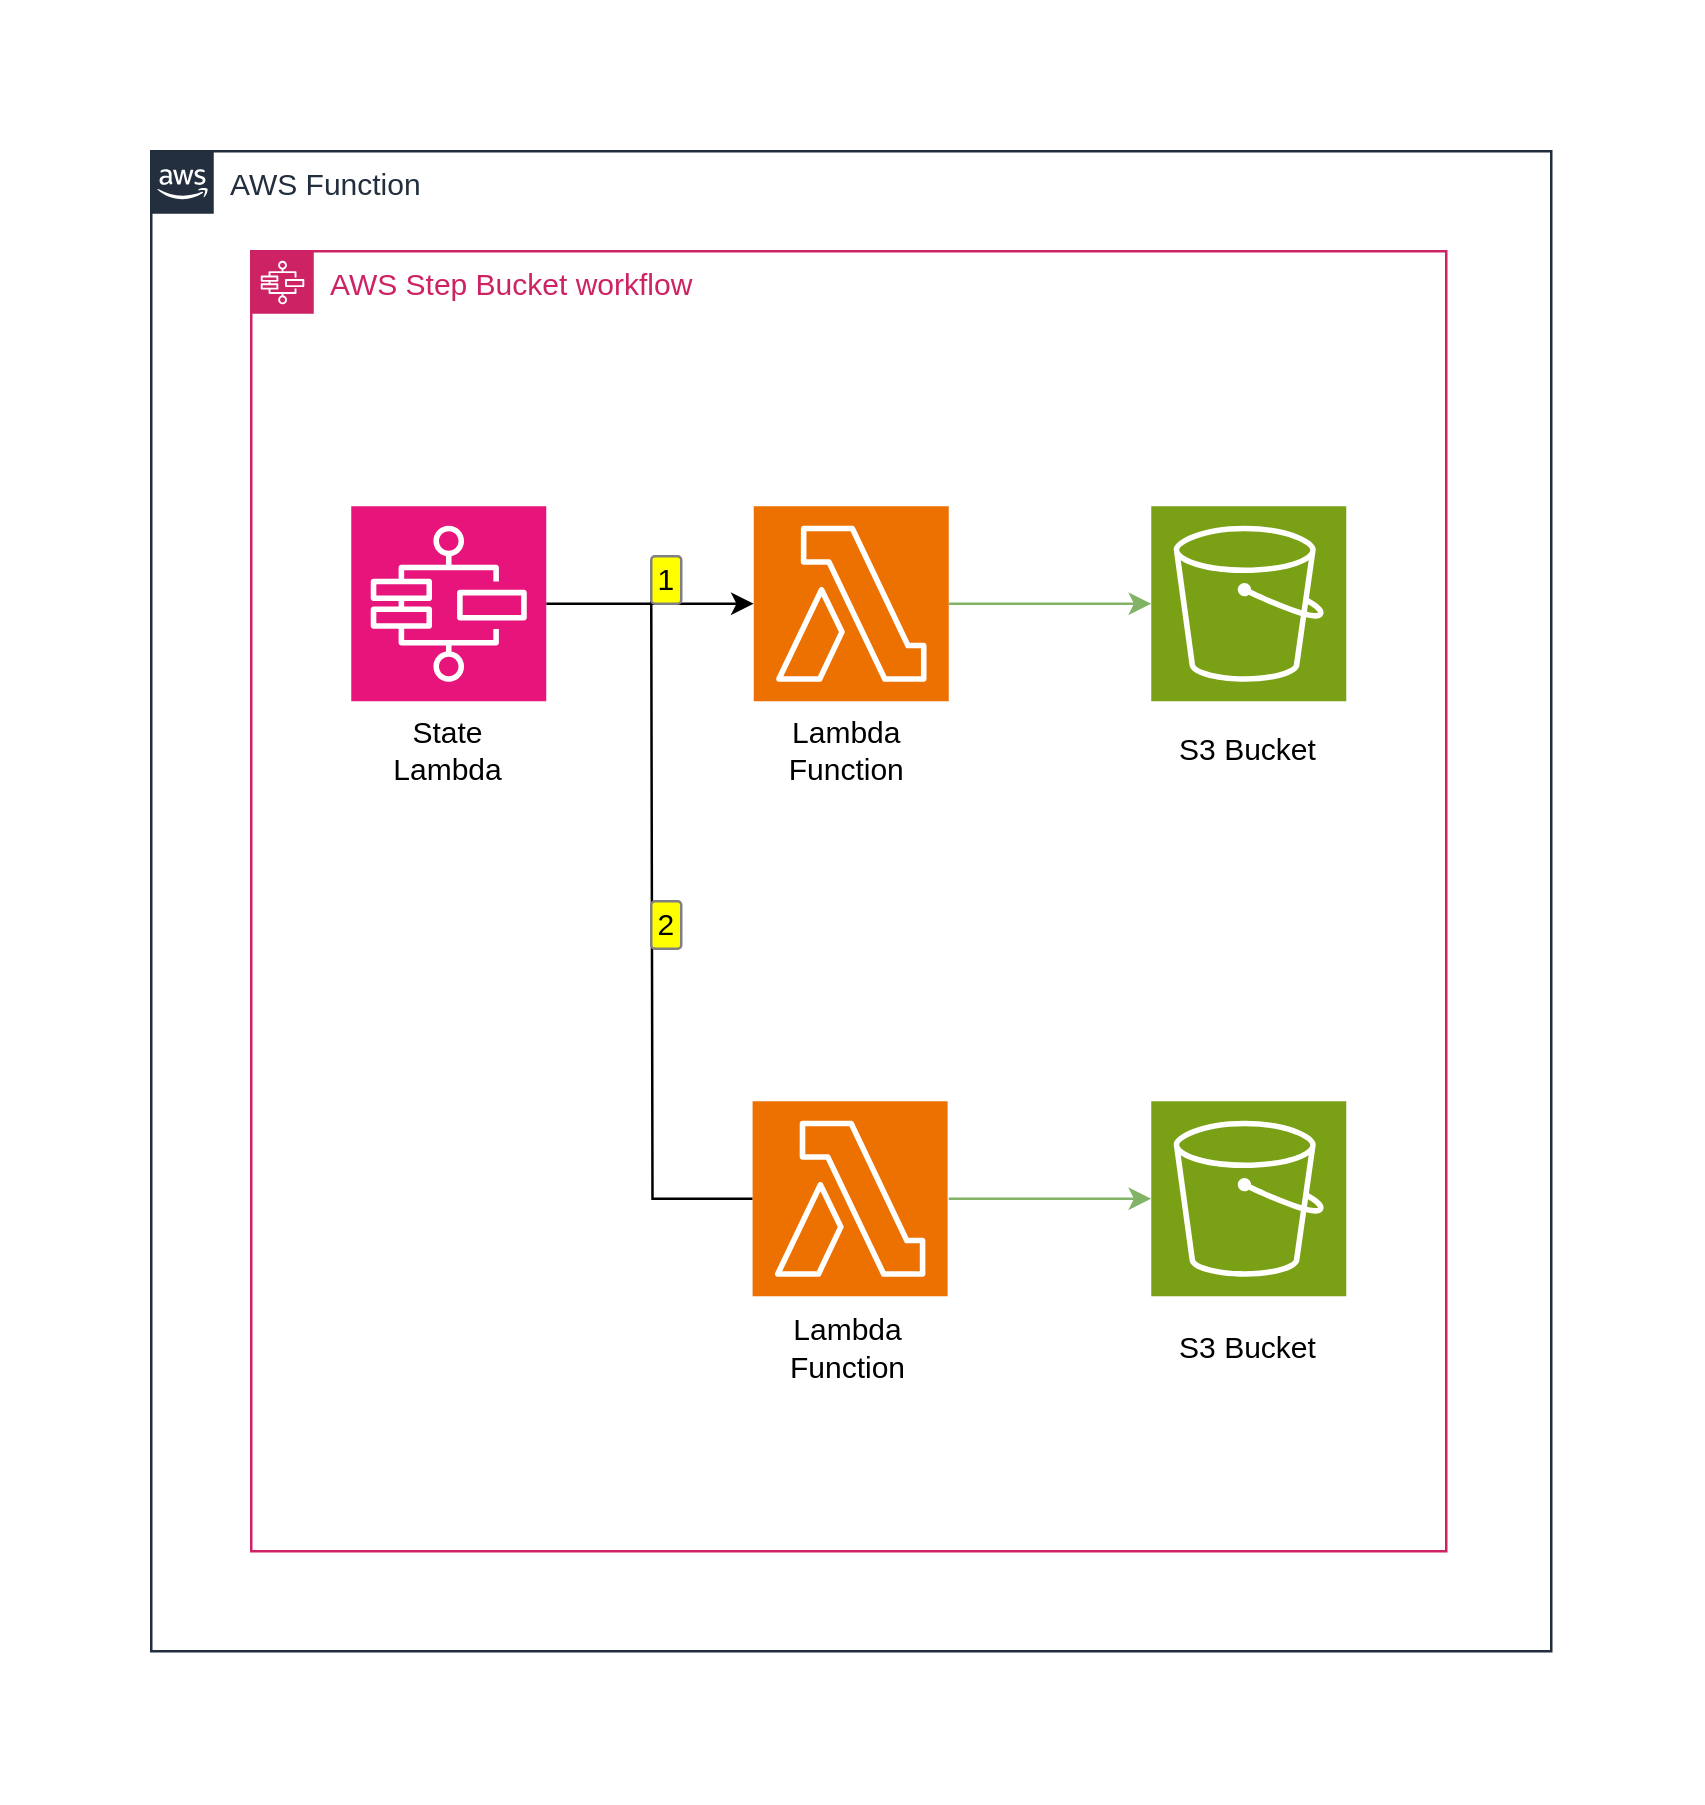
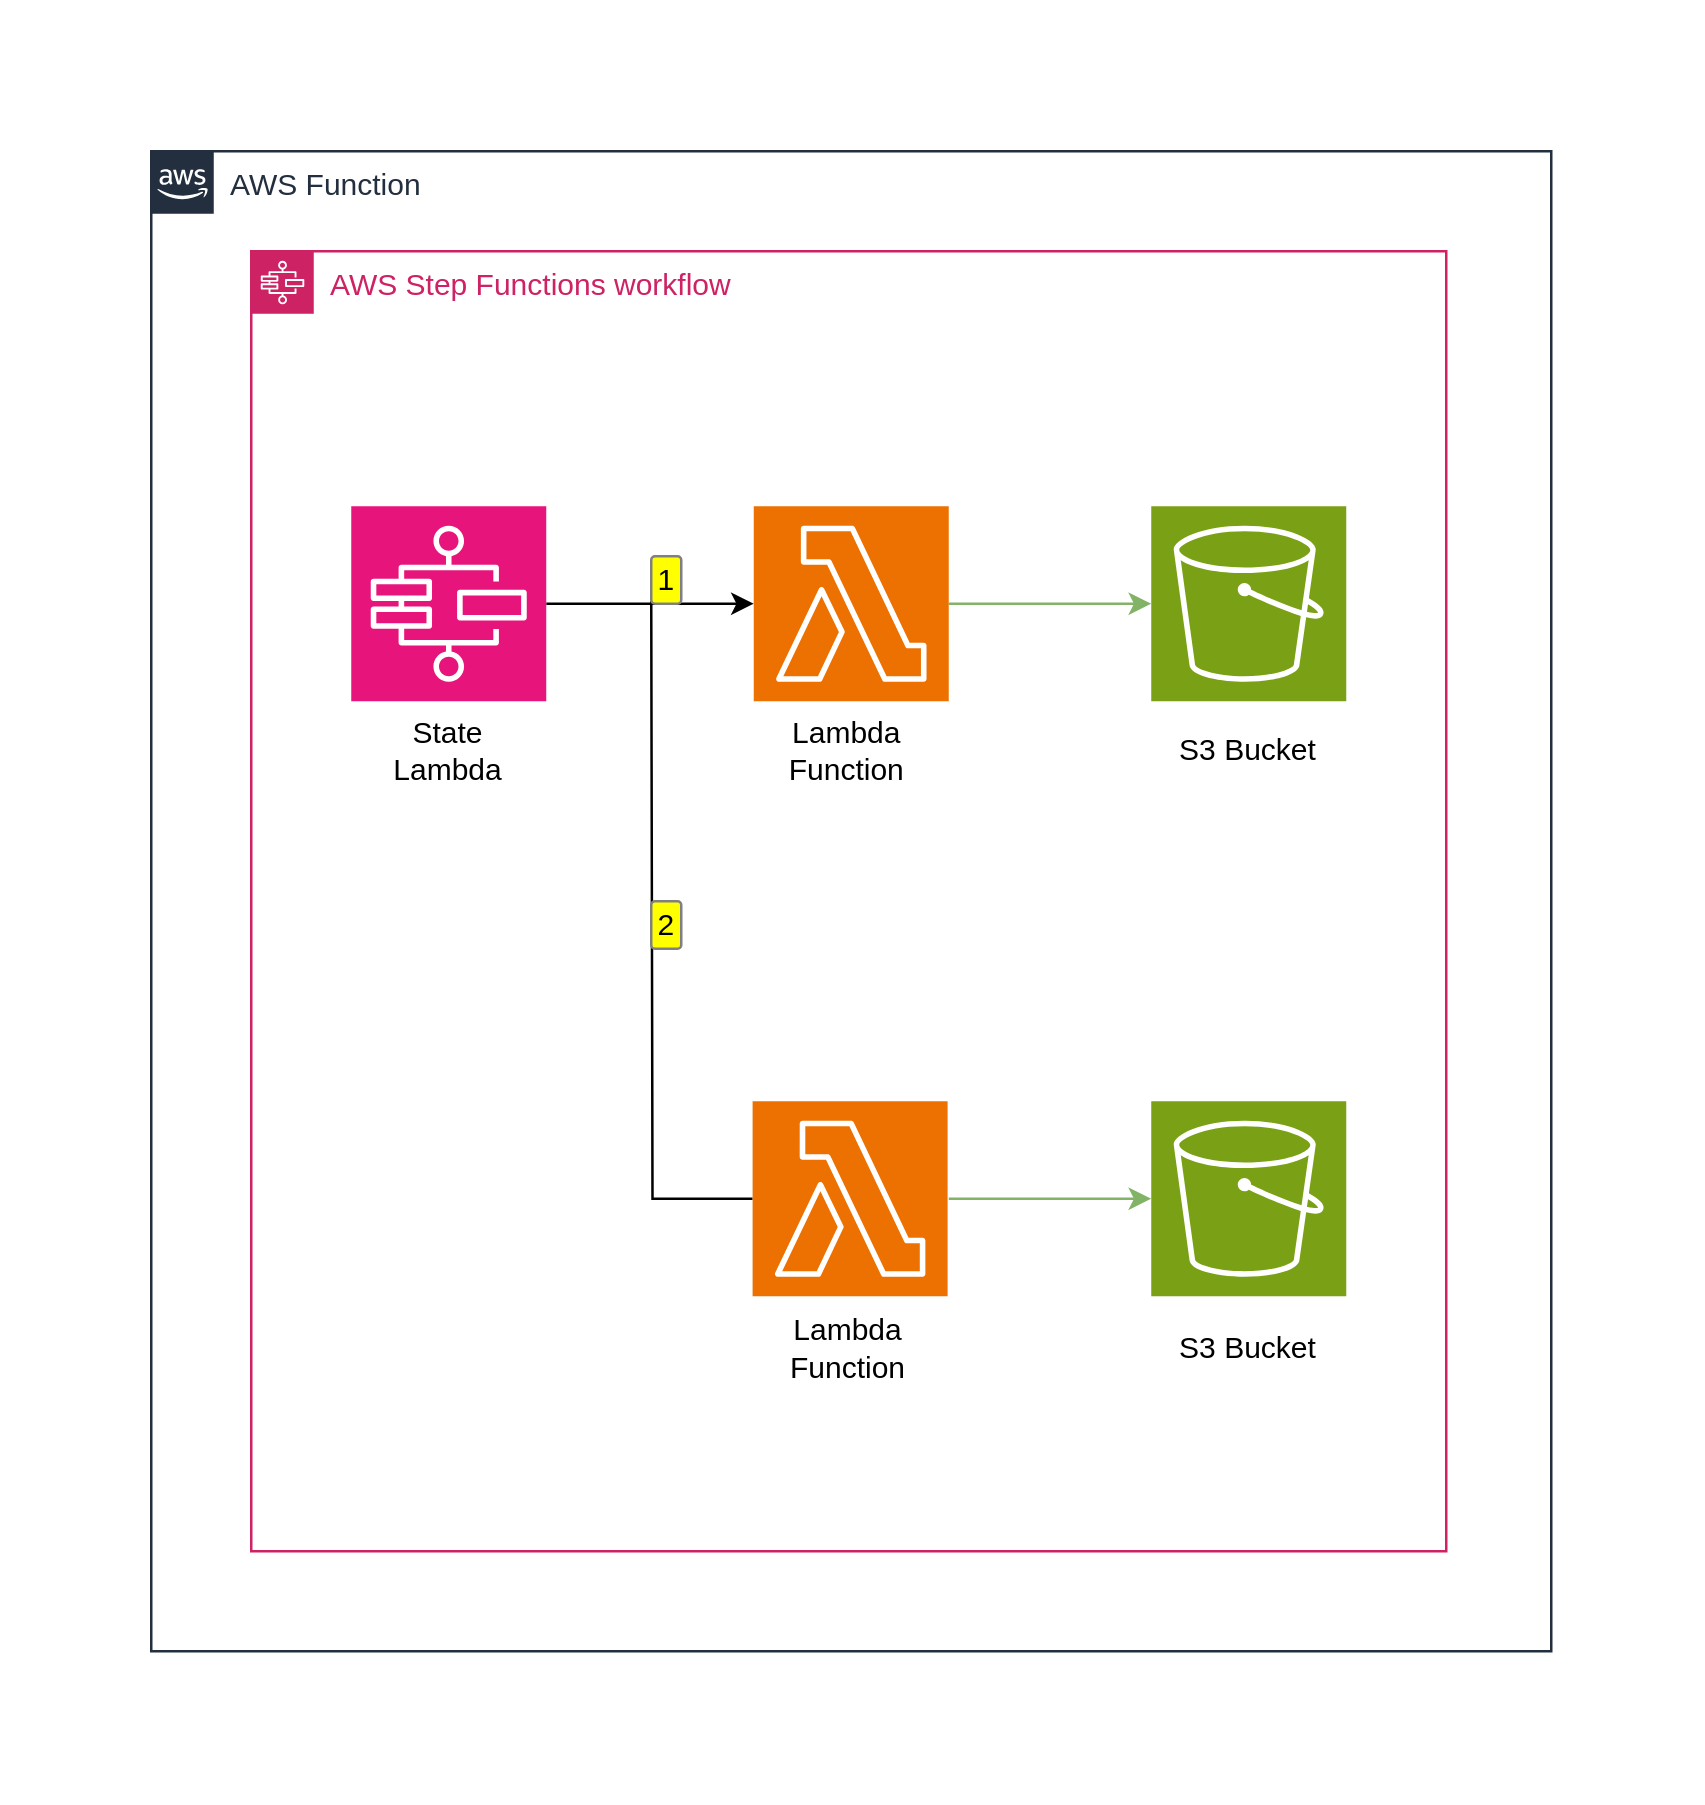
(517, 287) -> (539, 287)
